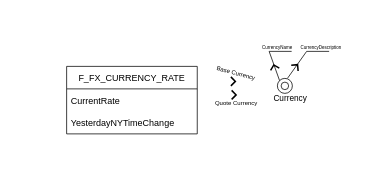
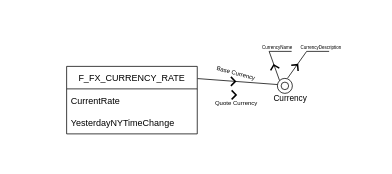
none -> (258, 83)
